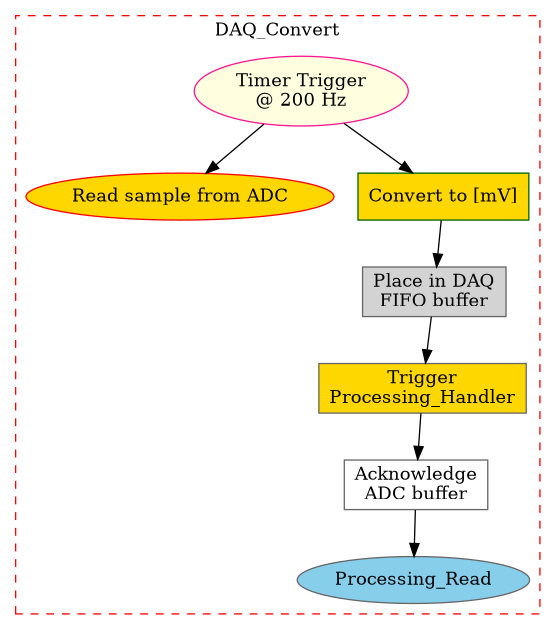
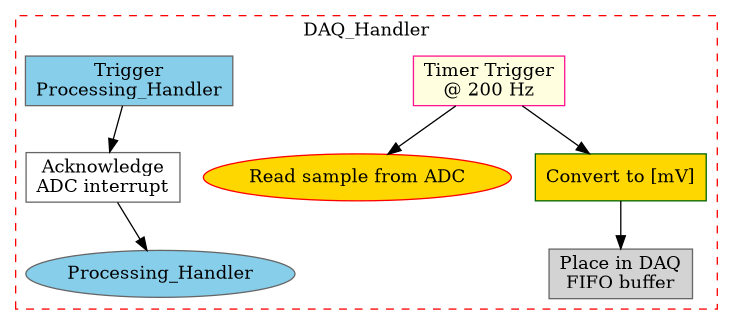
(278, 31) -> (366, 31)
(301, 91) -> (489, 81)
(429, 333) -> none
(423, 388) -> (129, 81)
(416, 485) -> (103, 177)
(413, 580) -> (160, 274)
